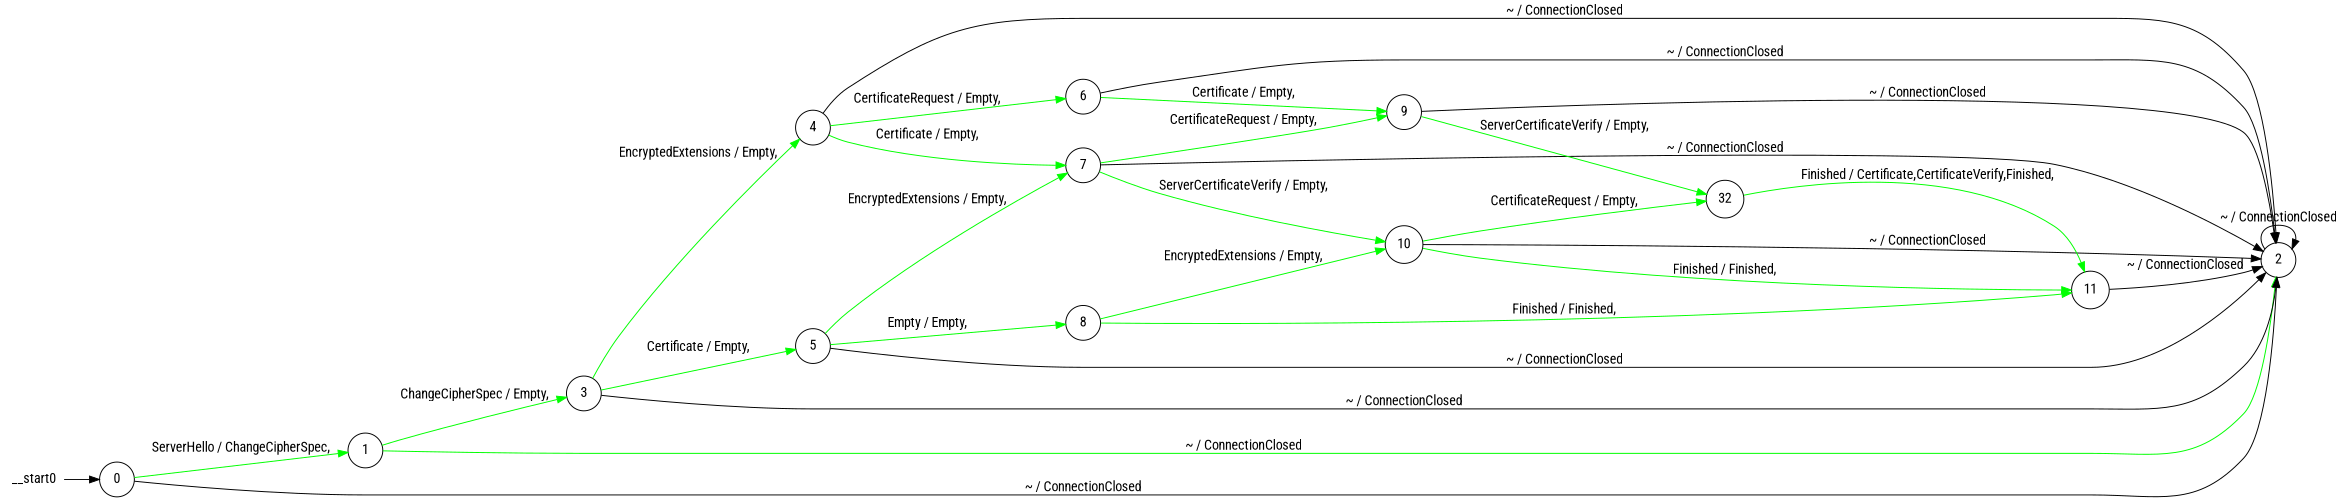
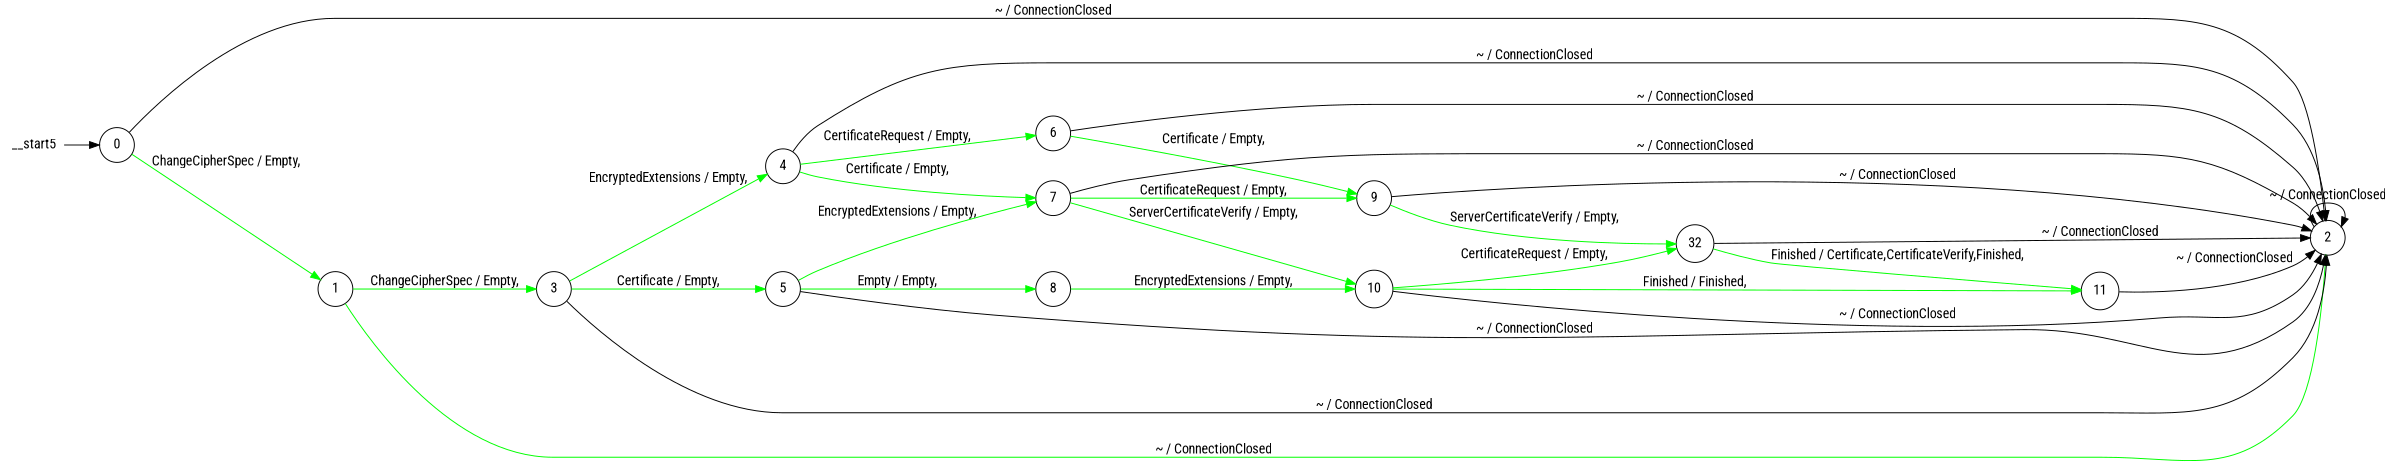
none -> (2007, 241)
(1582, 319) -> none
(241, 448) -> (226, 162)
(34, 479) -> (34, 145)
